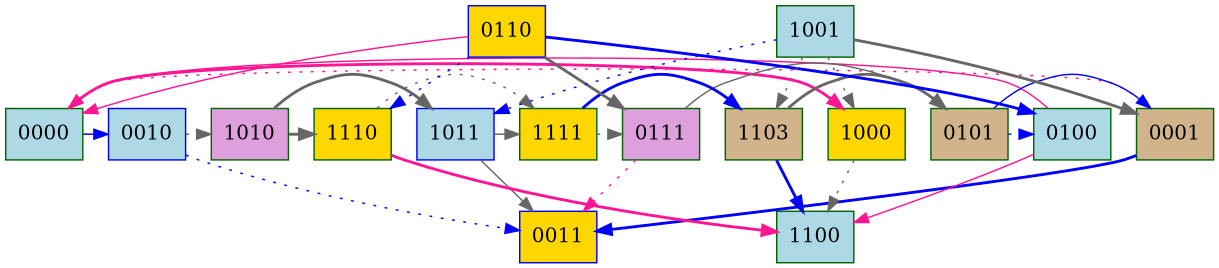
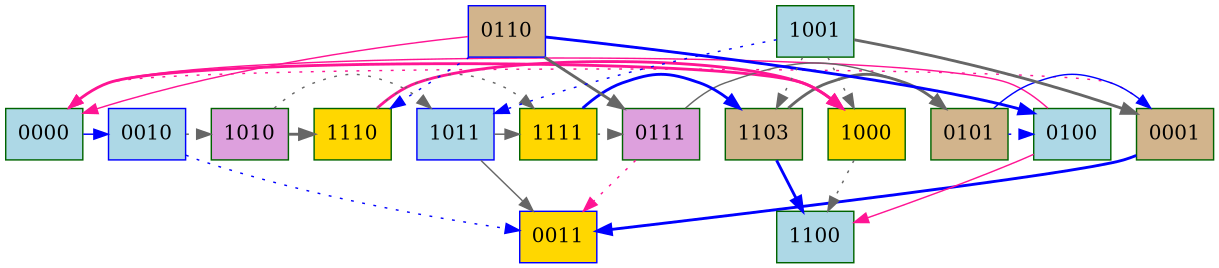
(507, 31) -> (507, 31)
(318, 81) -> (318, 81)
(575, 202) -> (602, 62)
